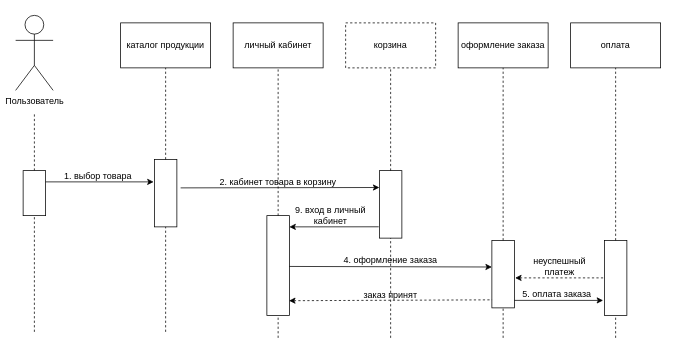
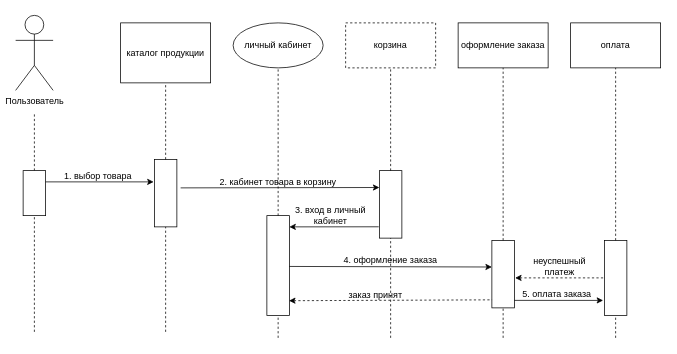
(165, 45) -> (165, 53)
(278, 45) -> (278, 45)
(330, 216) -> (330, 216)
(390, 295) -> (375, 295)
